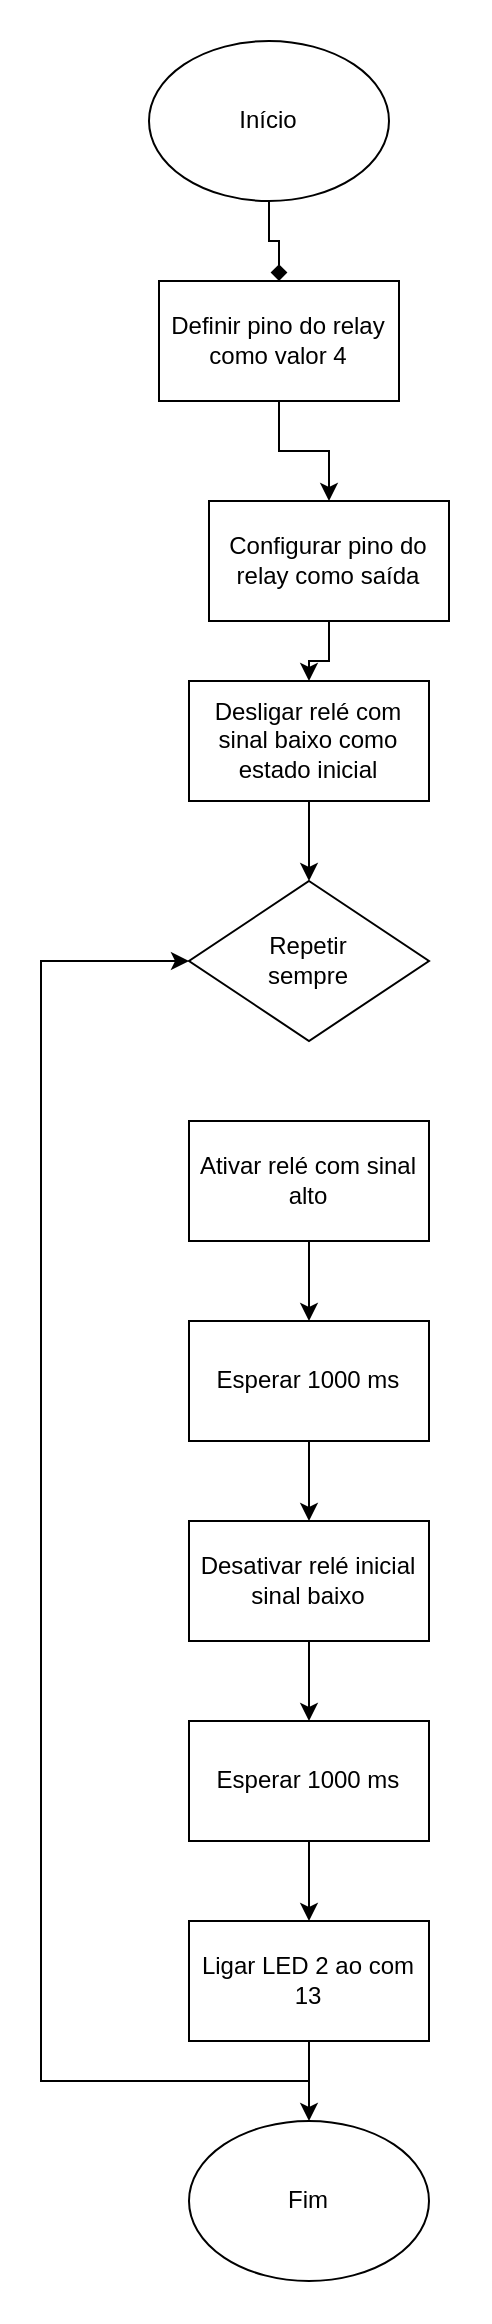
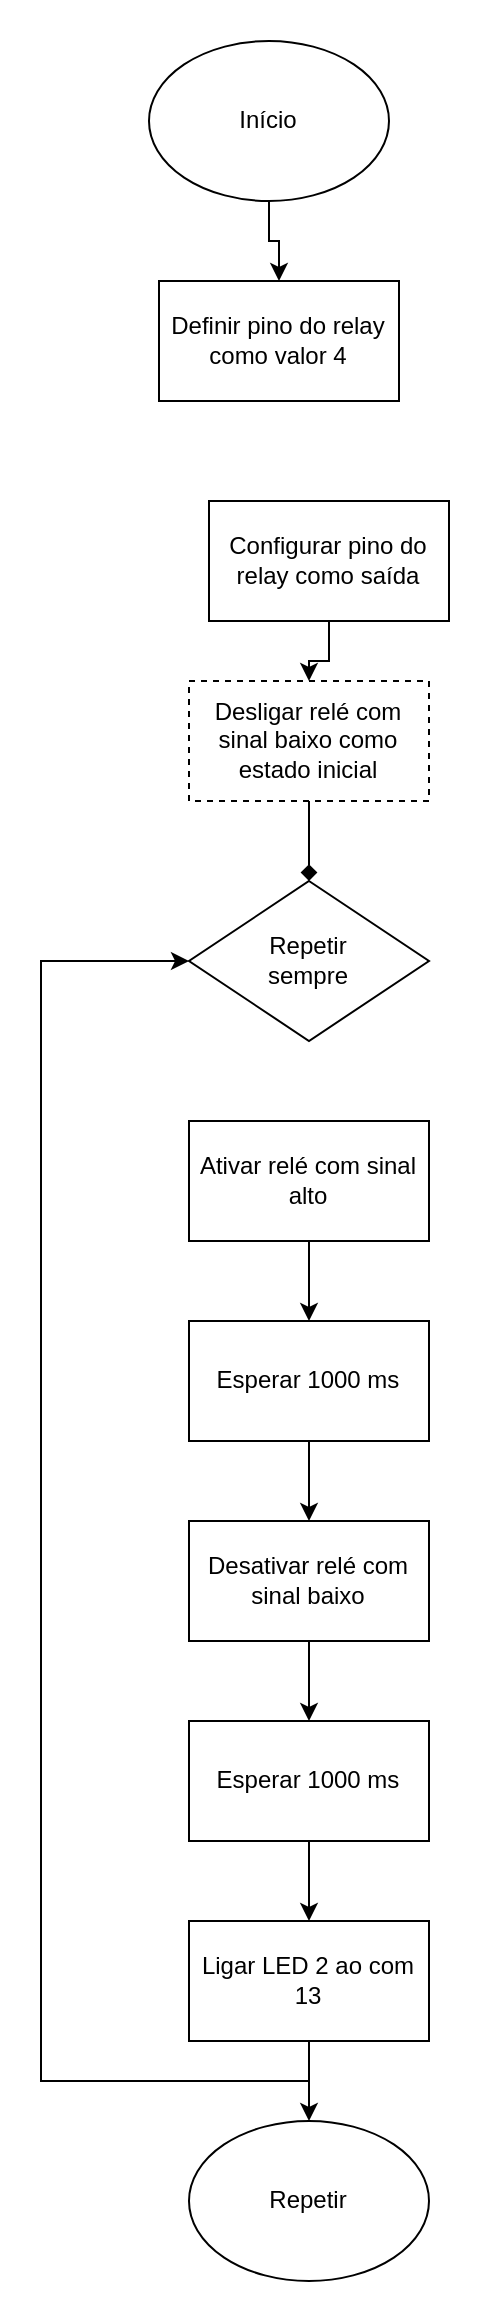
(279, 265) -> (279, 266)
(297, 451) -> none
(309, 741) -> (309, 741)
(309, 866) -> (309, 865)
(309, 1581) -> (309, 1581)
(309, 2201) -> (309, 2201)
